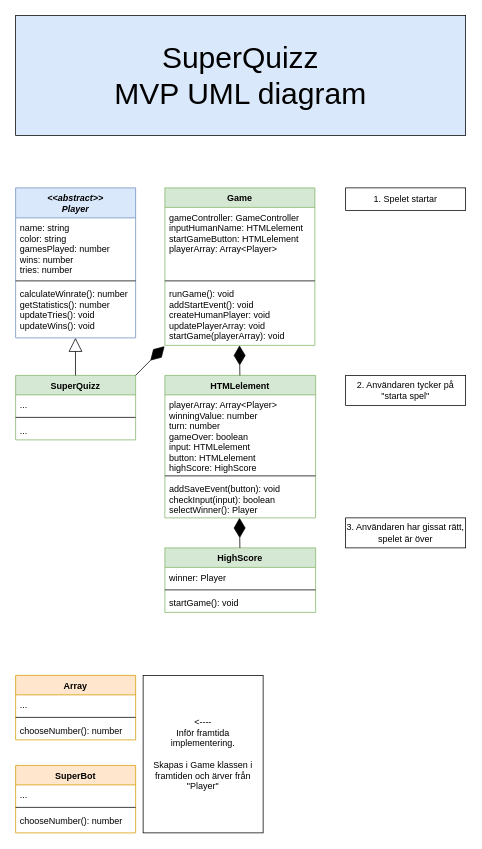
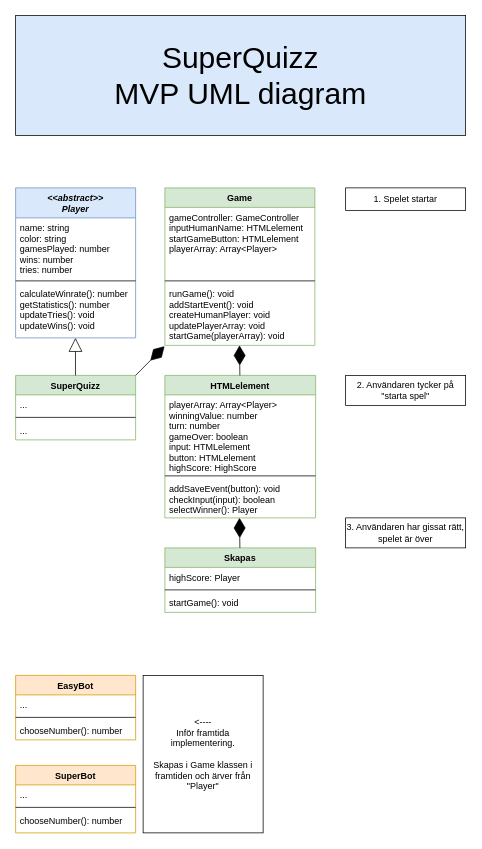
(240, 558) -> (240, 558)
(199, 578) -> (207, 578)
(75, 686) -> (75, 686)
